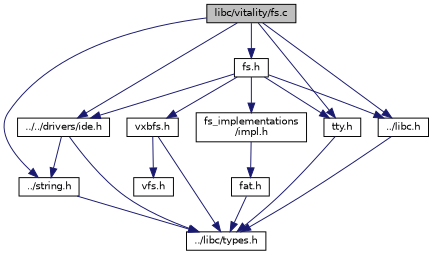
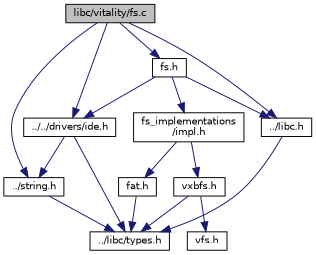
(206, 95) -> (194, 155)
(342, 127) -> none
